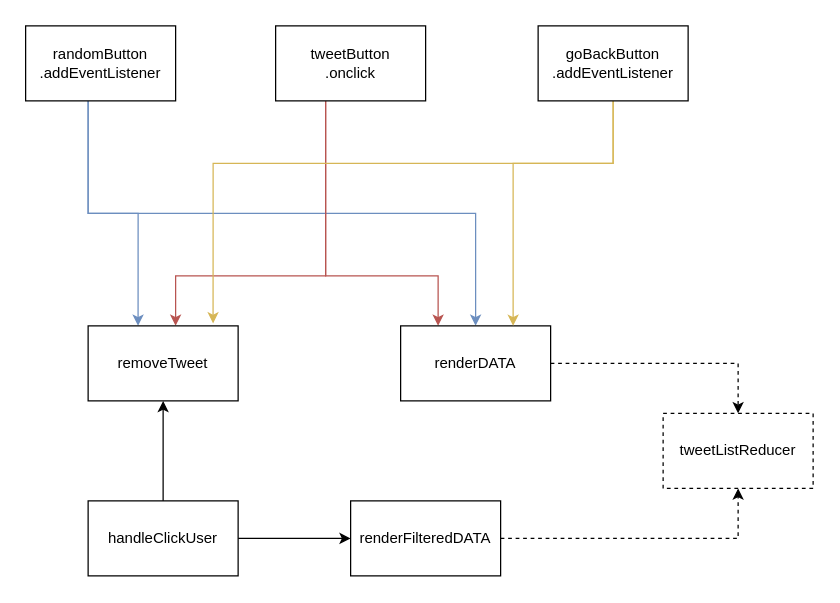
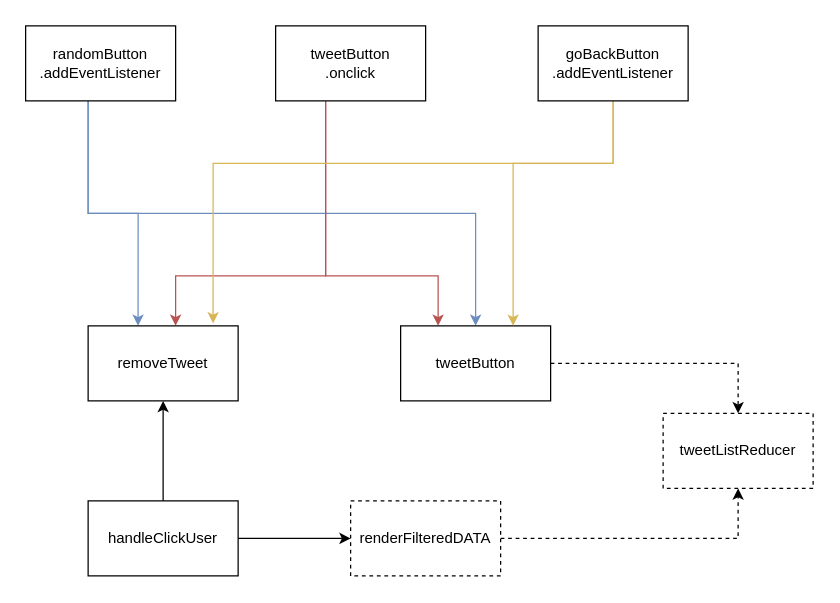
(476, 363) -> (476, 363)
(426, 538) -> (426, 538)
